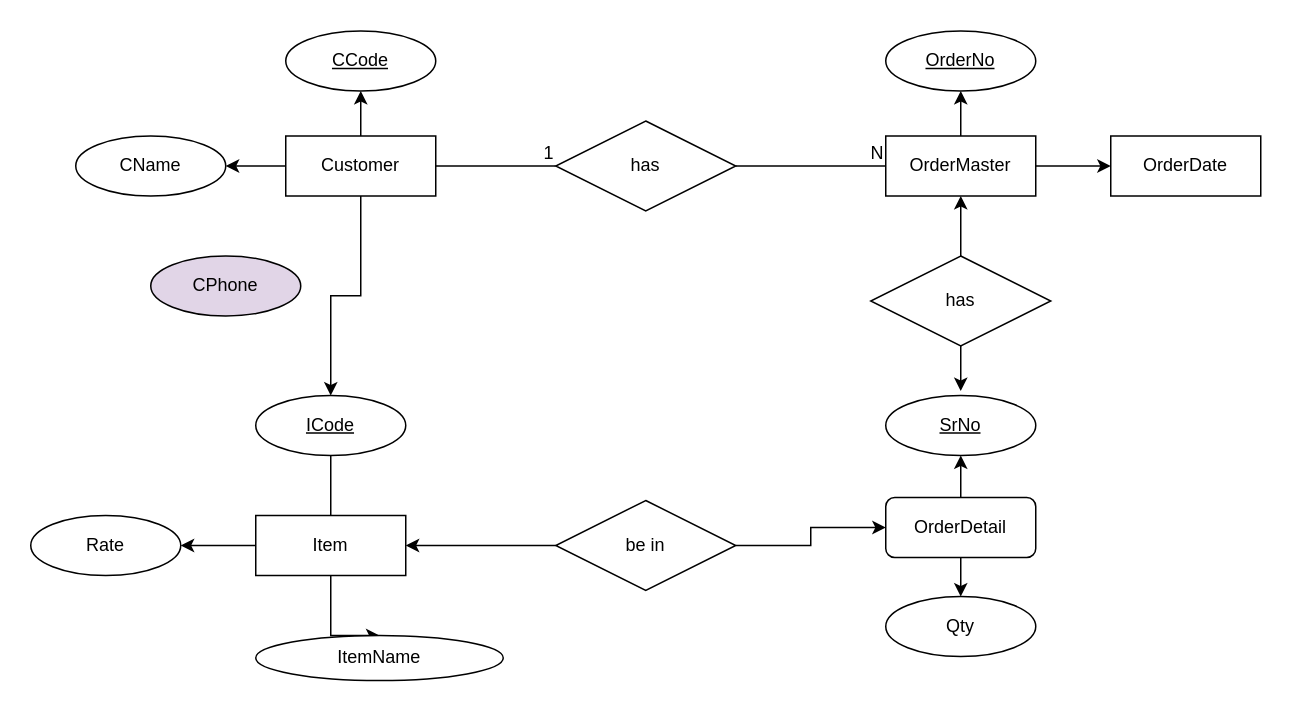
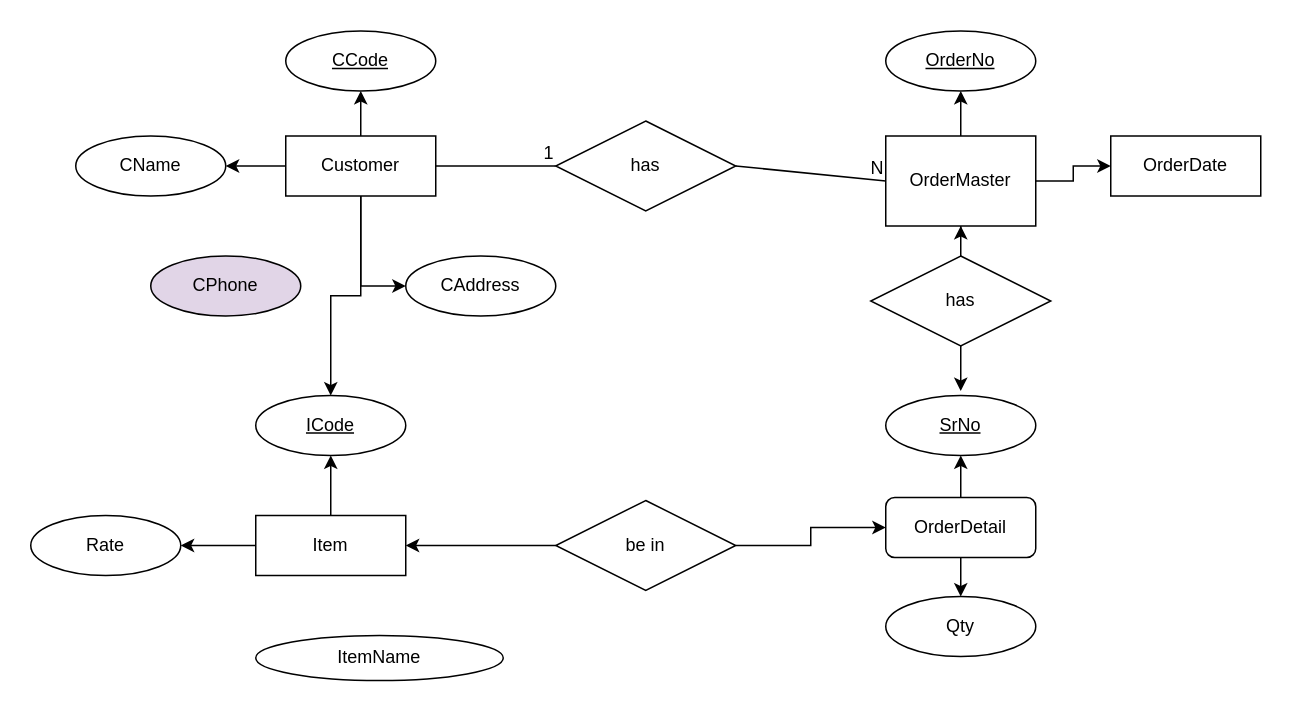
(961, 166) -> (961, 181)
none -> (379, 286)
none -> (481, 286)
(331, 462) -> (331, 467)
(331, 614) -> none
